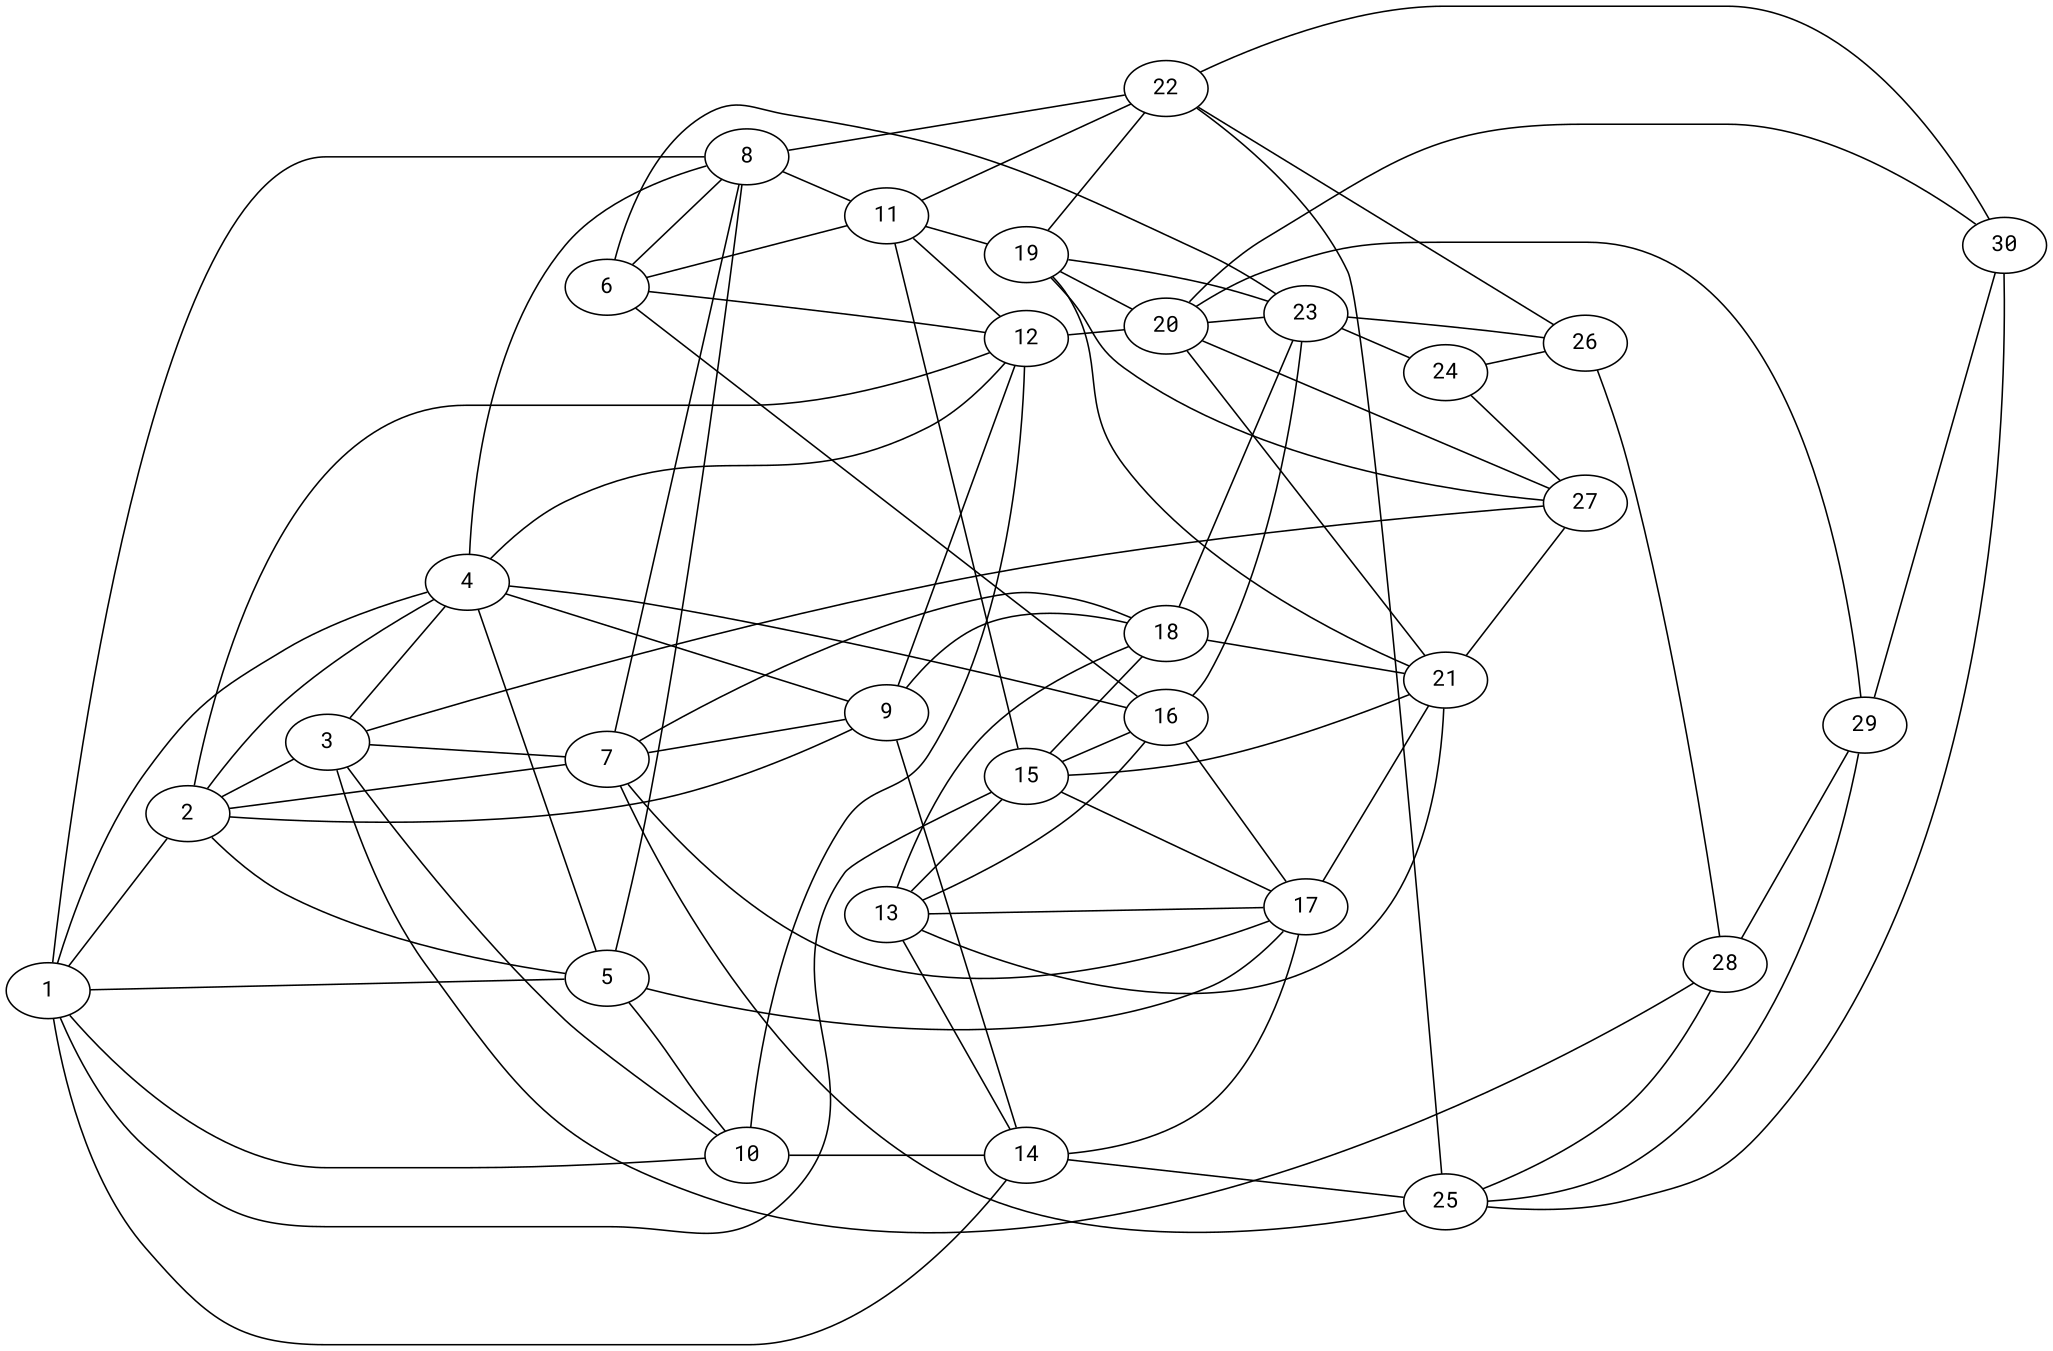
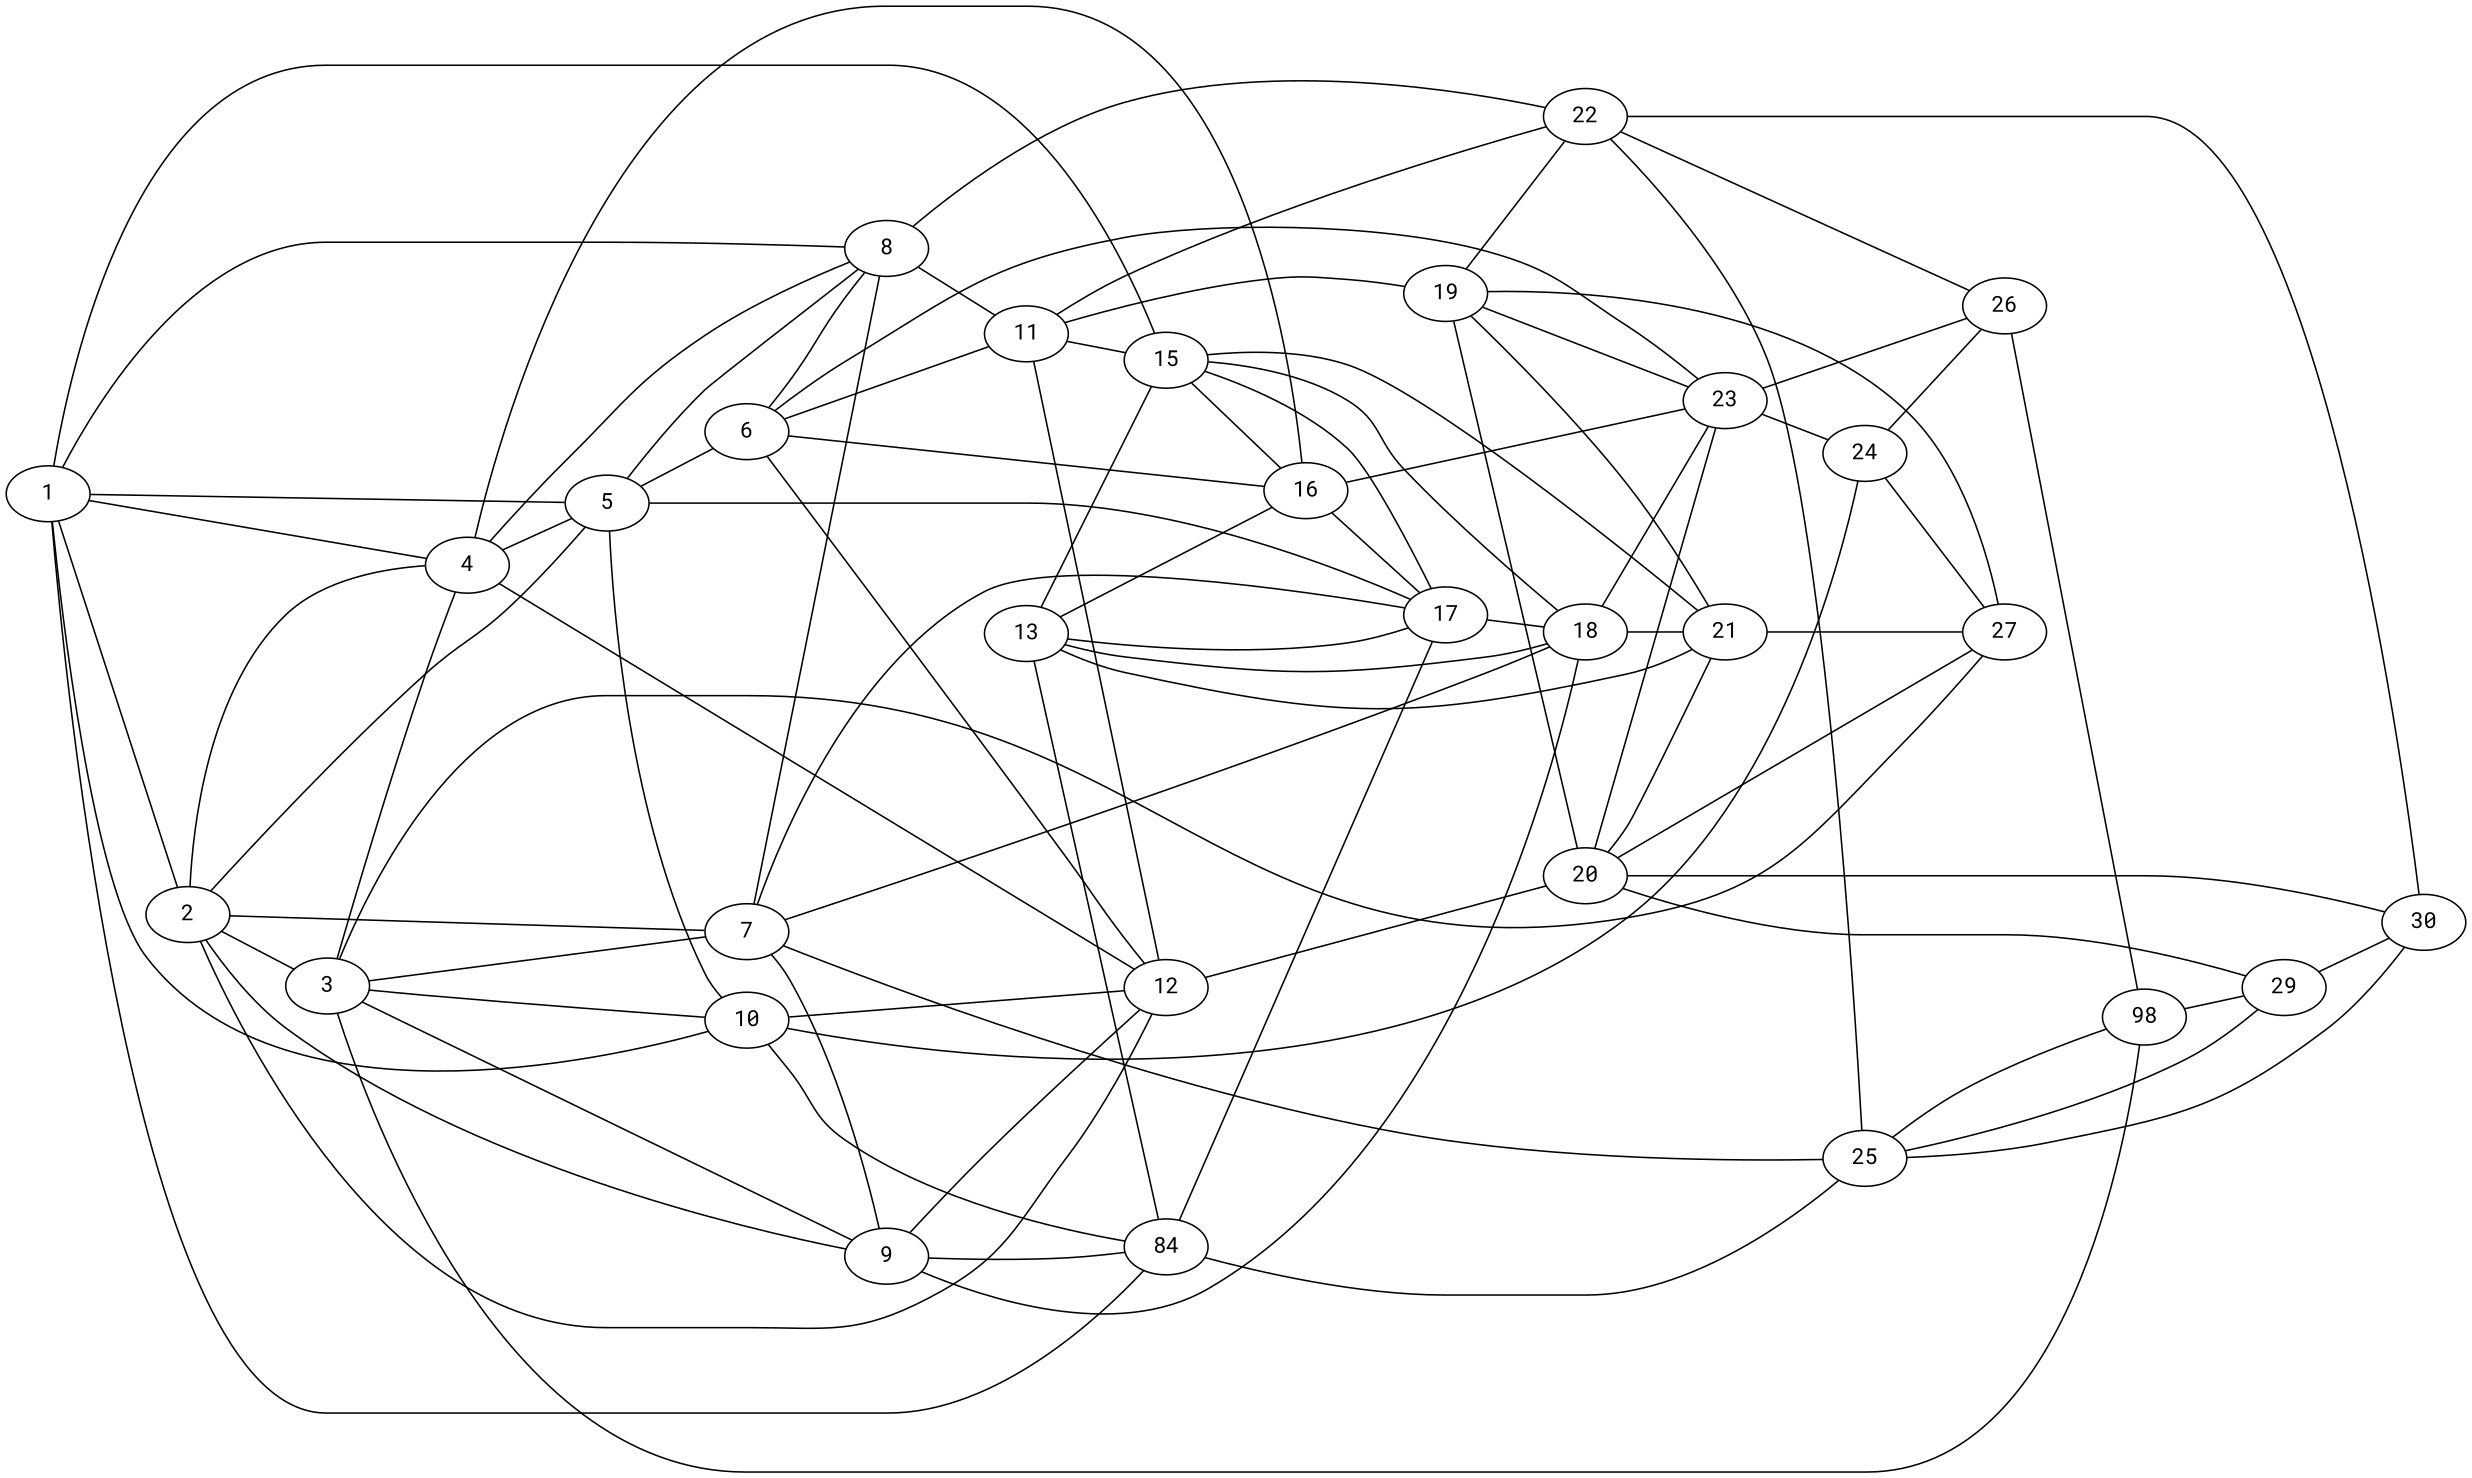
none -> (677, 467)
(694, 653) -> (607, 1121)
(1376, 794) -> (1514, 623)
(1725, 964) -> (2144, 1017)
none -> (1433, 1013)
(1026, 1155) -> (1166, 1247)
